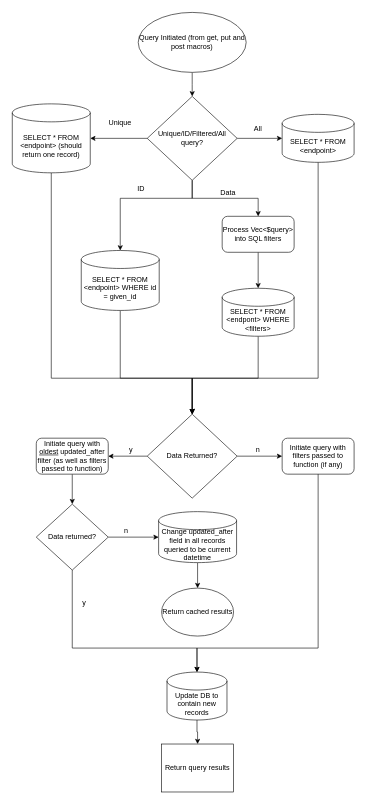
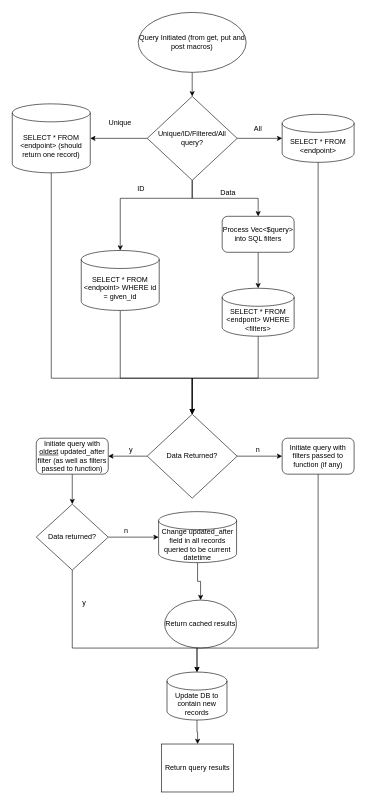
(198, 612) -> (201, 624)
